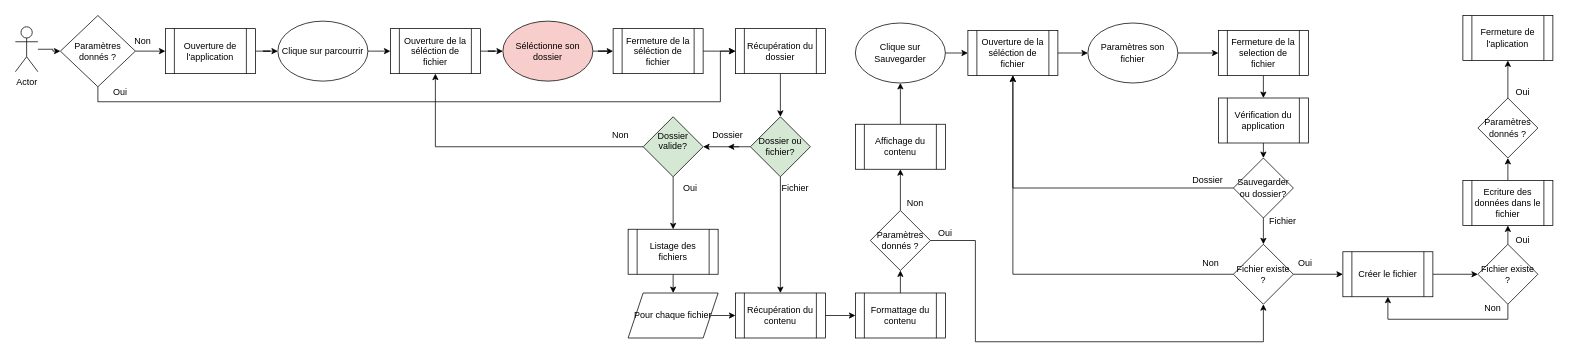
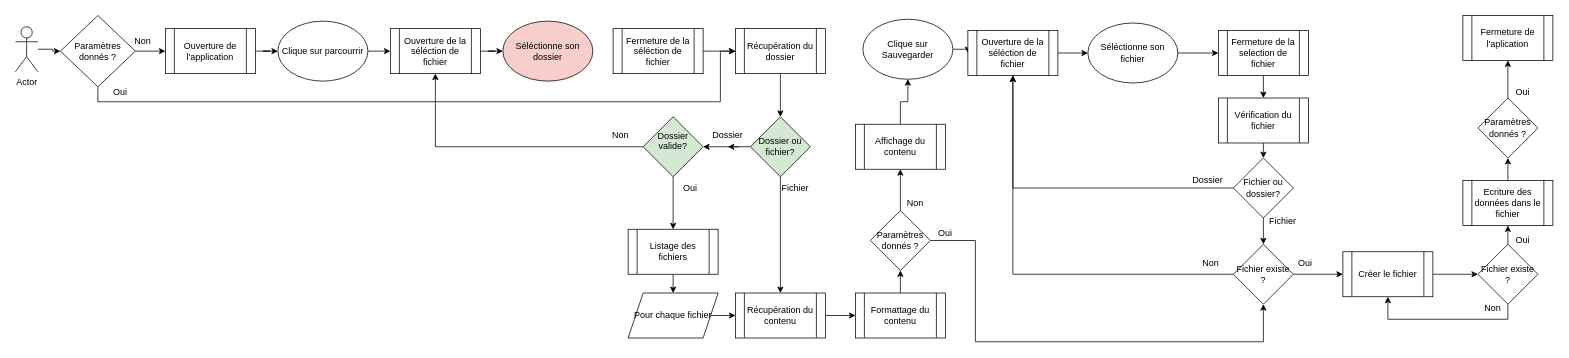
(605, 51) -> none
(900, 53) -> (908, 49)
(1133, 53) -> (1133, 53)
(1263, 120) -> (1263, 120)
(1263, 188) -> (1263, 188)
